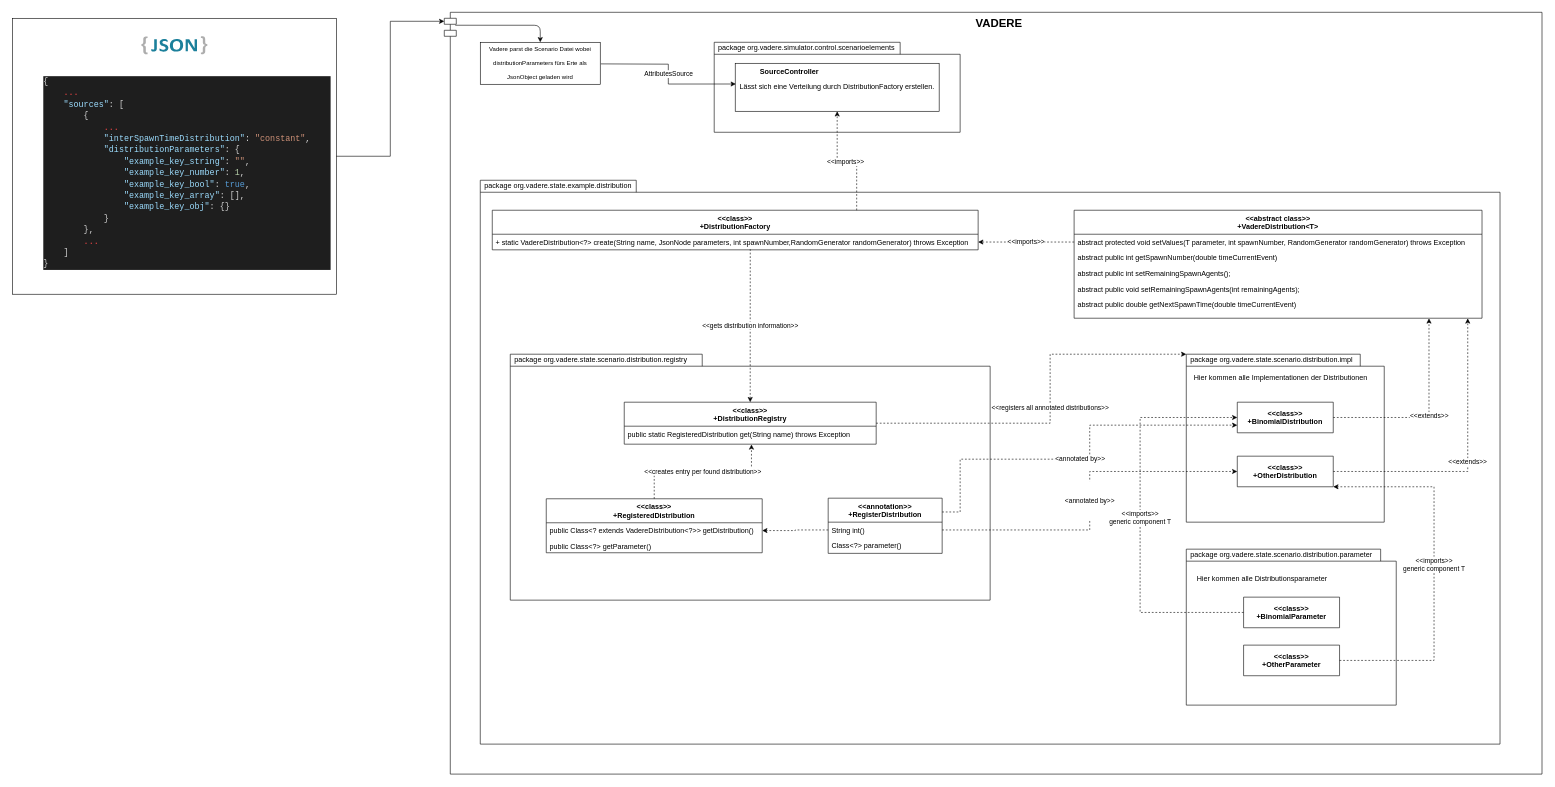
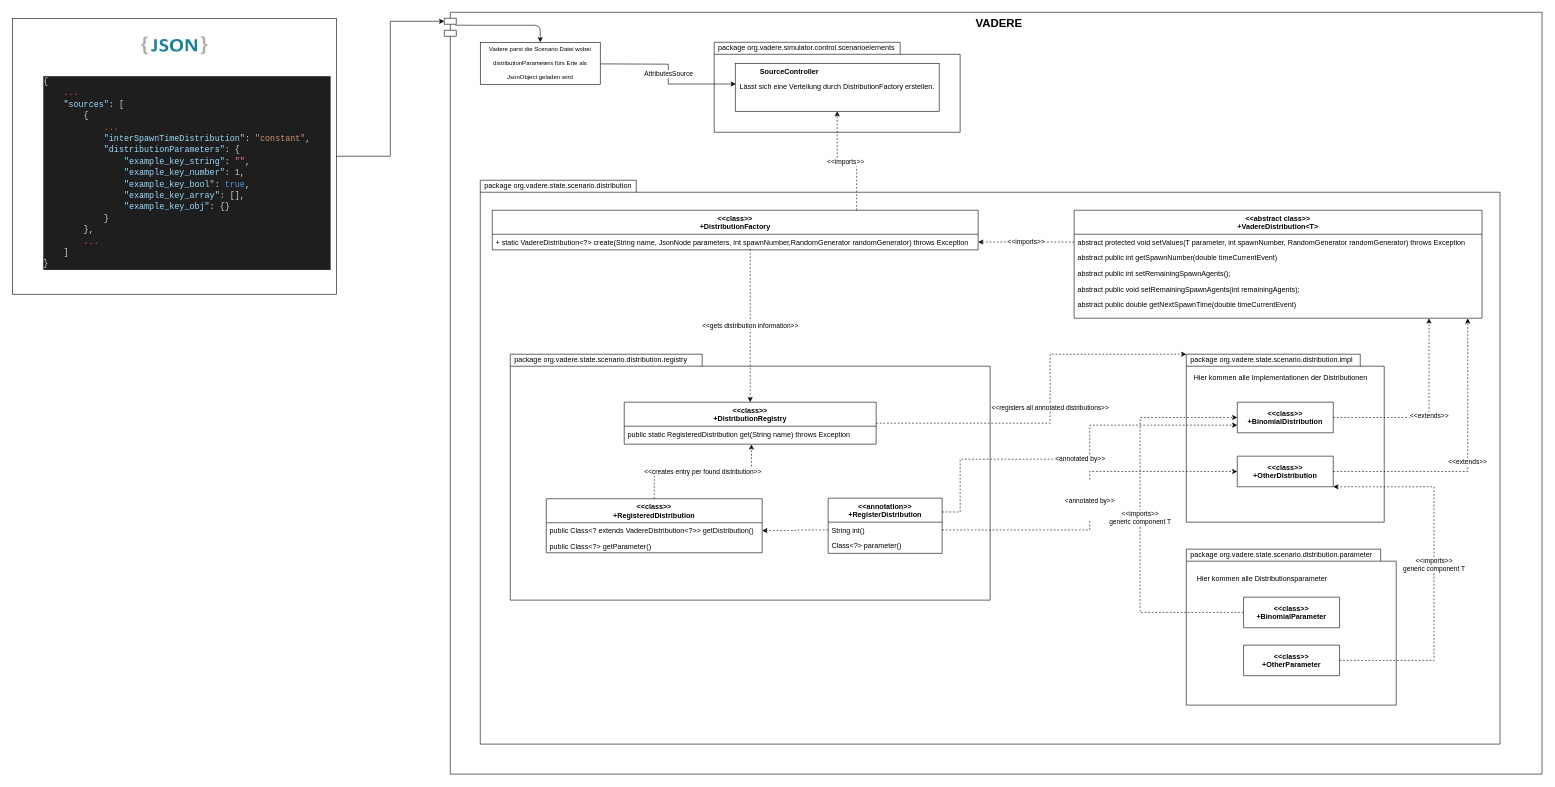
(567, 186) -> (569, 186)
